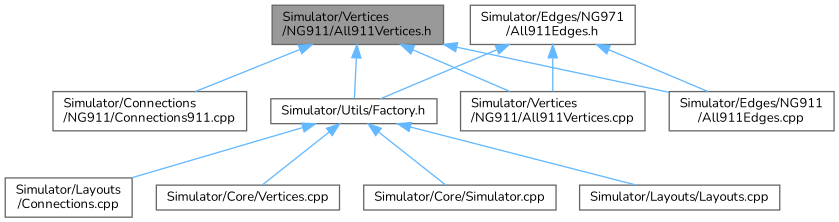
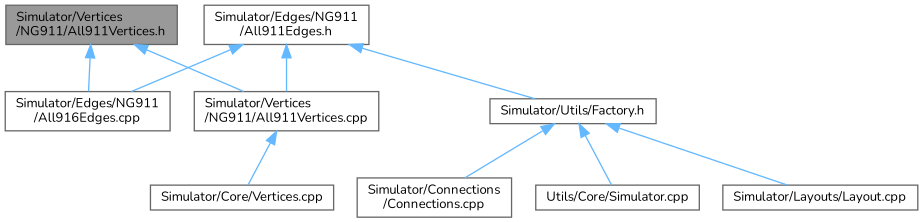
(553, 25) -> (287, 25)
(355, 78) -> none
(150, 111) -> none
(752, 111) -> (88, 111)
(296, 159) -> (259, 164)
(69, 198) -> (434, 198)
(460, 198) -> (618, 198)
(680, 198) -> (820, 198)
